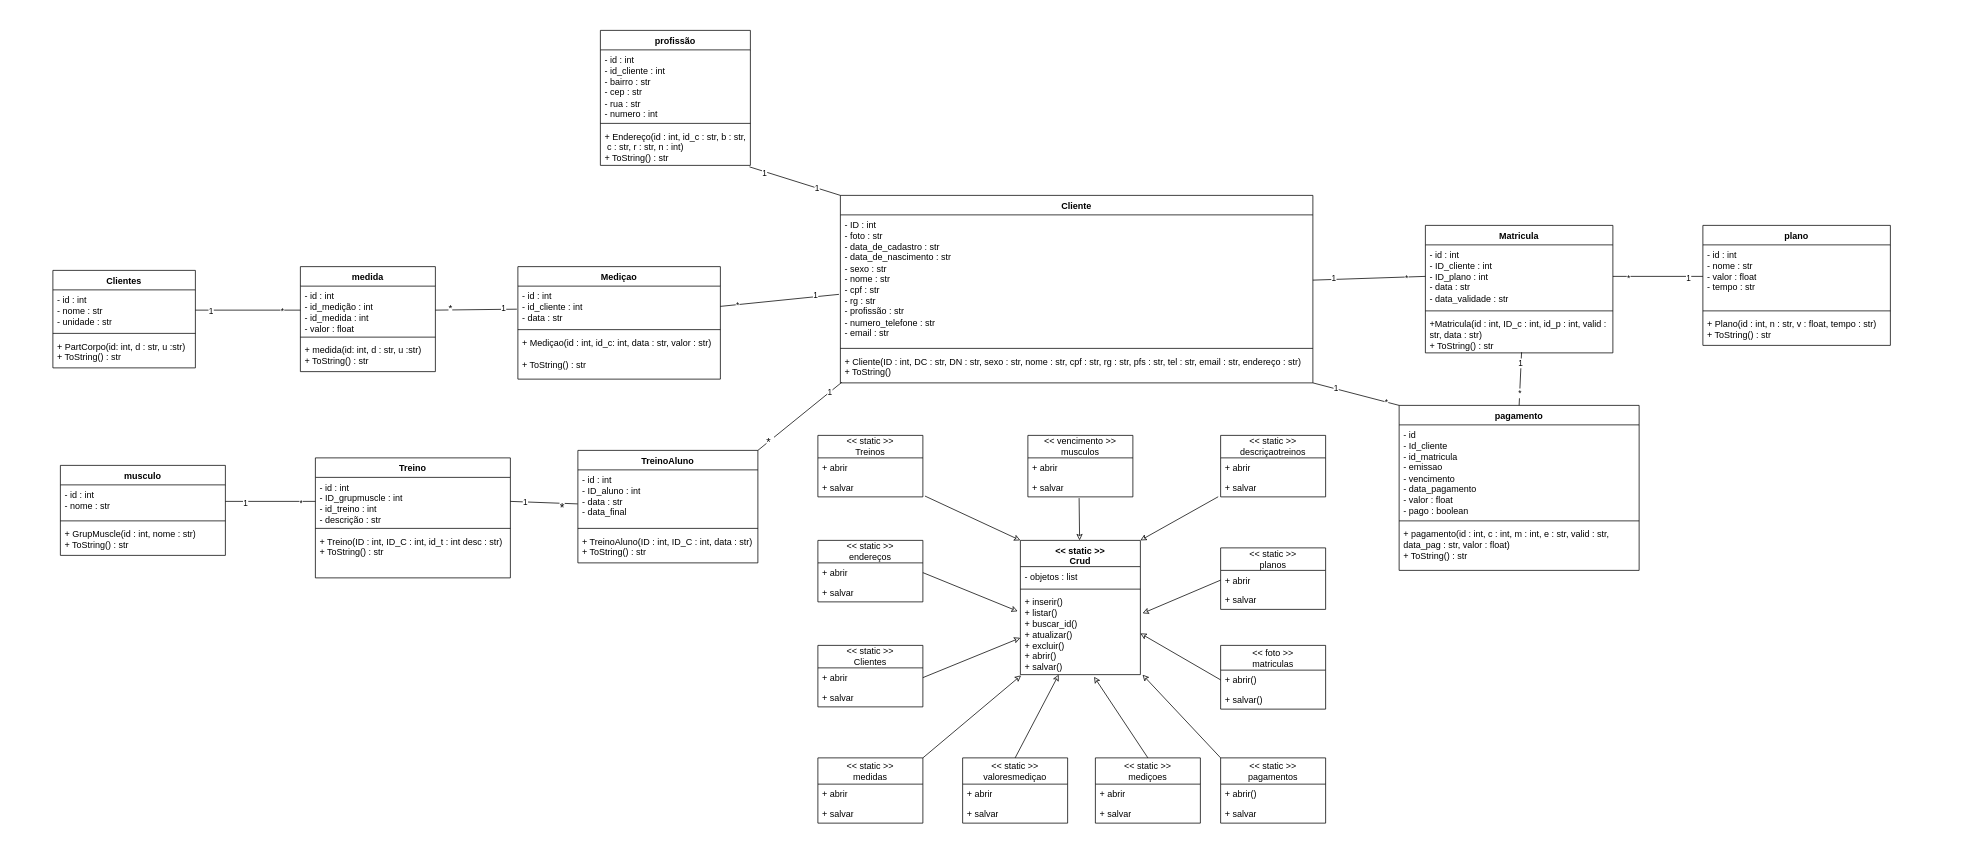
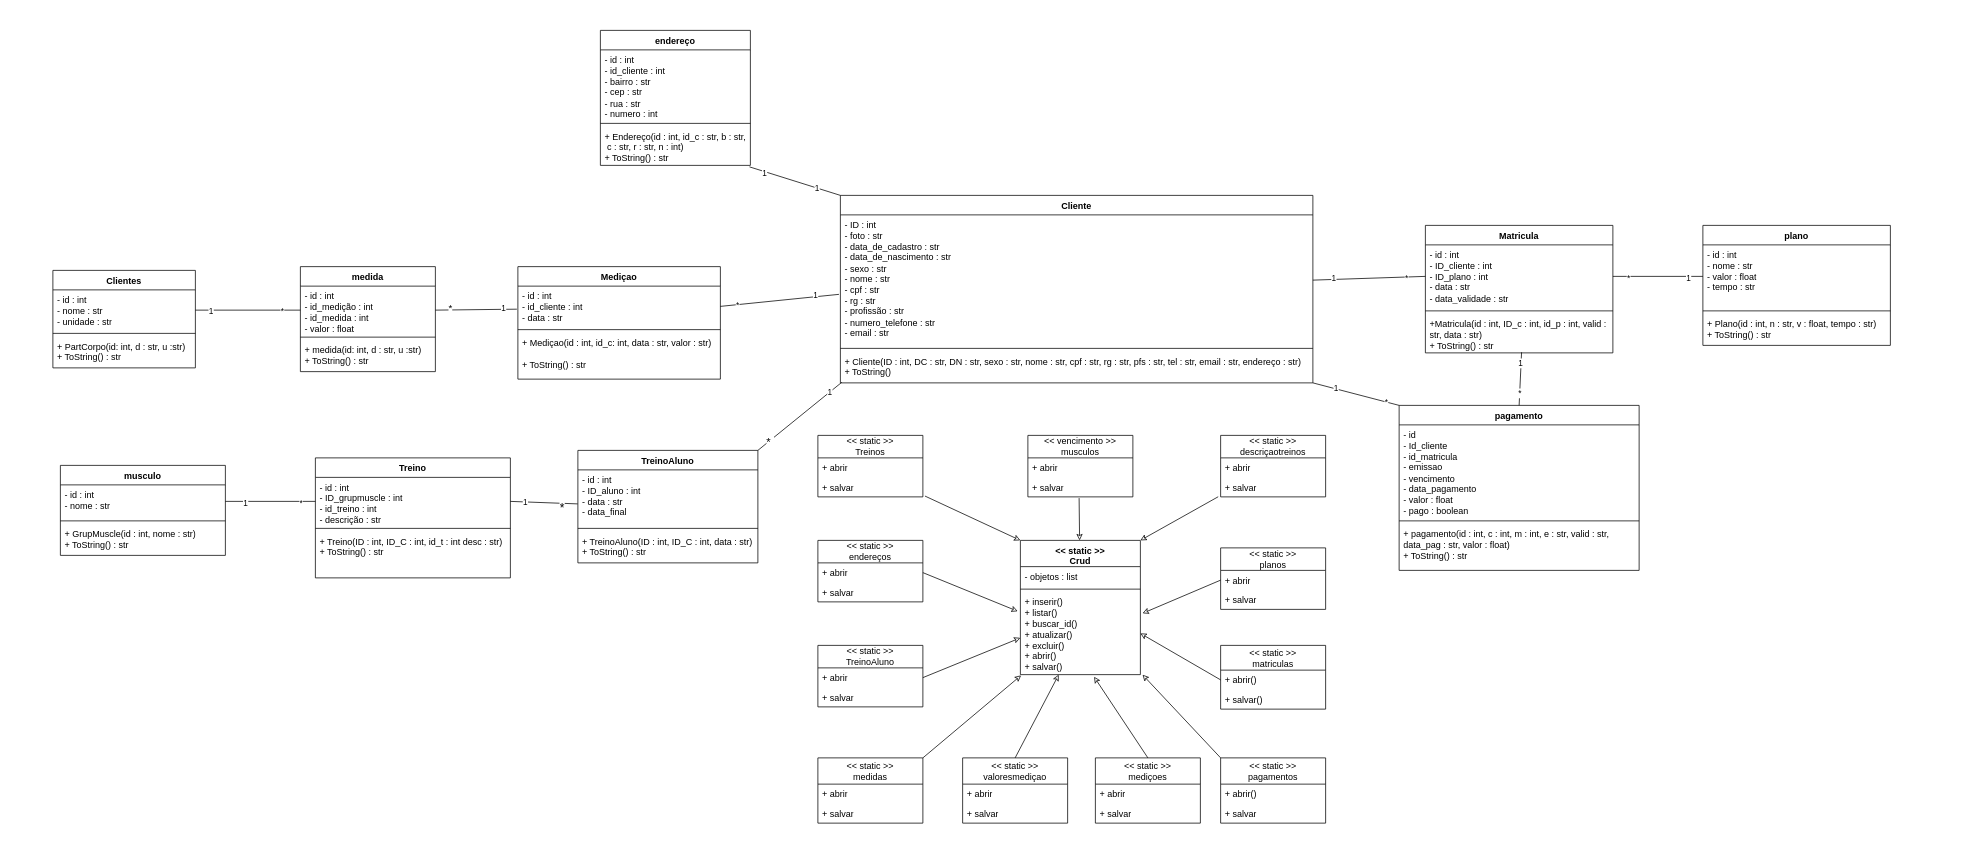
(675, 41) -> (675, 41)
(870, 657) -> (870, 657)
(1273, 658) -> (1273, 658)
